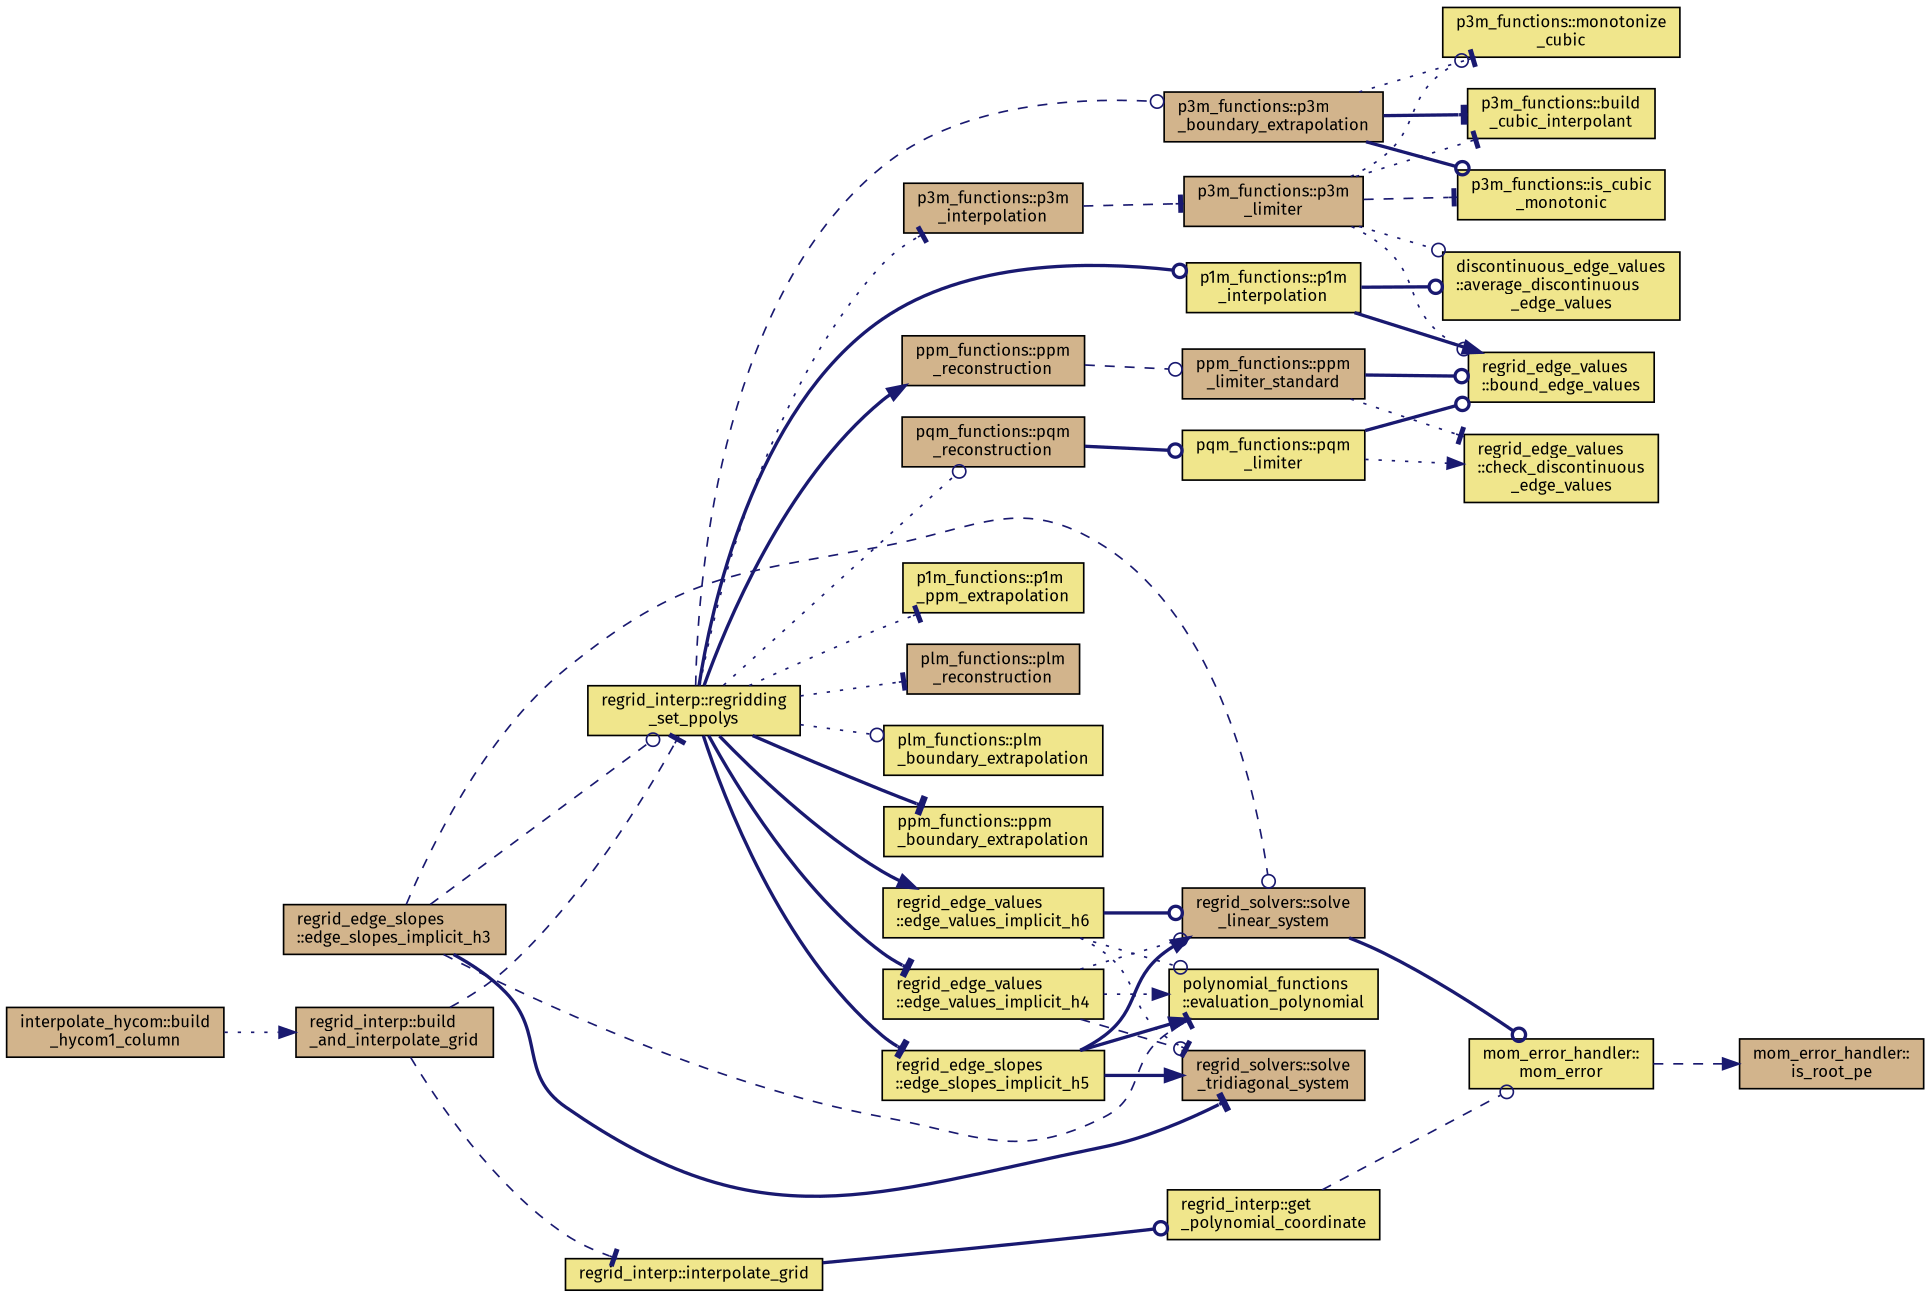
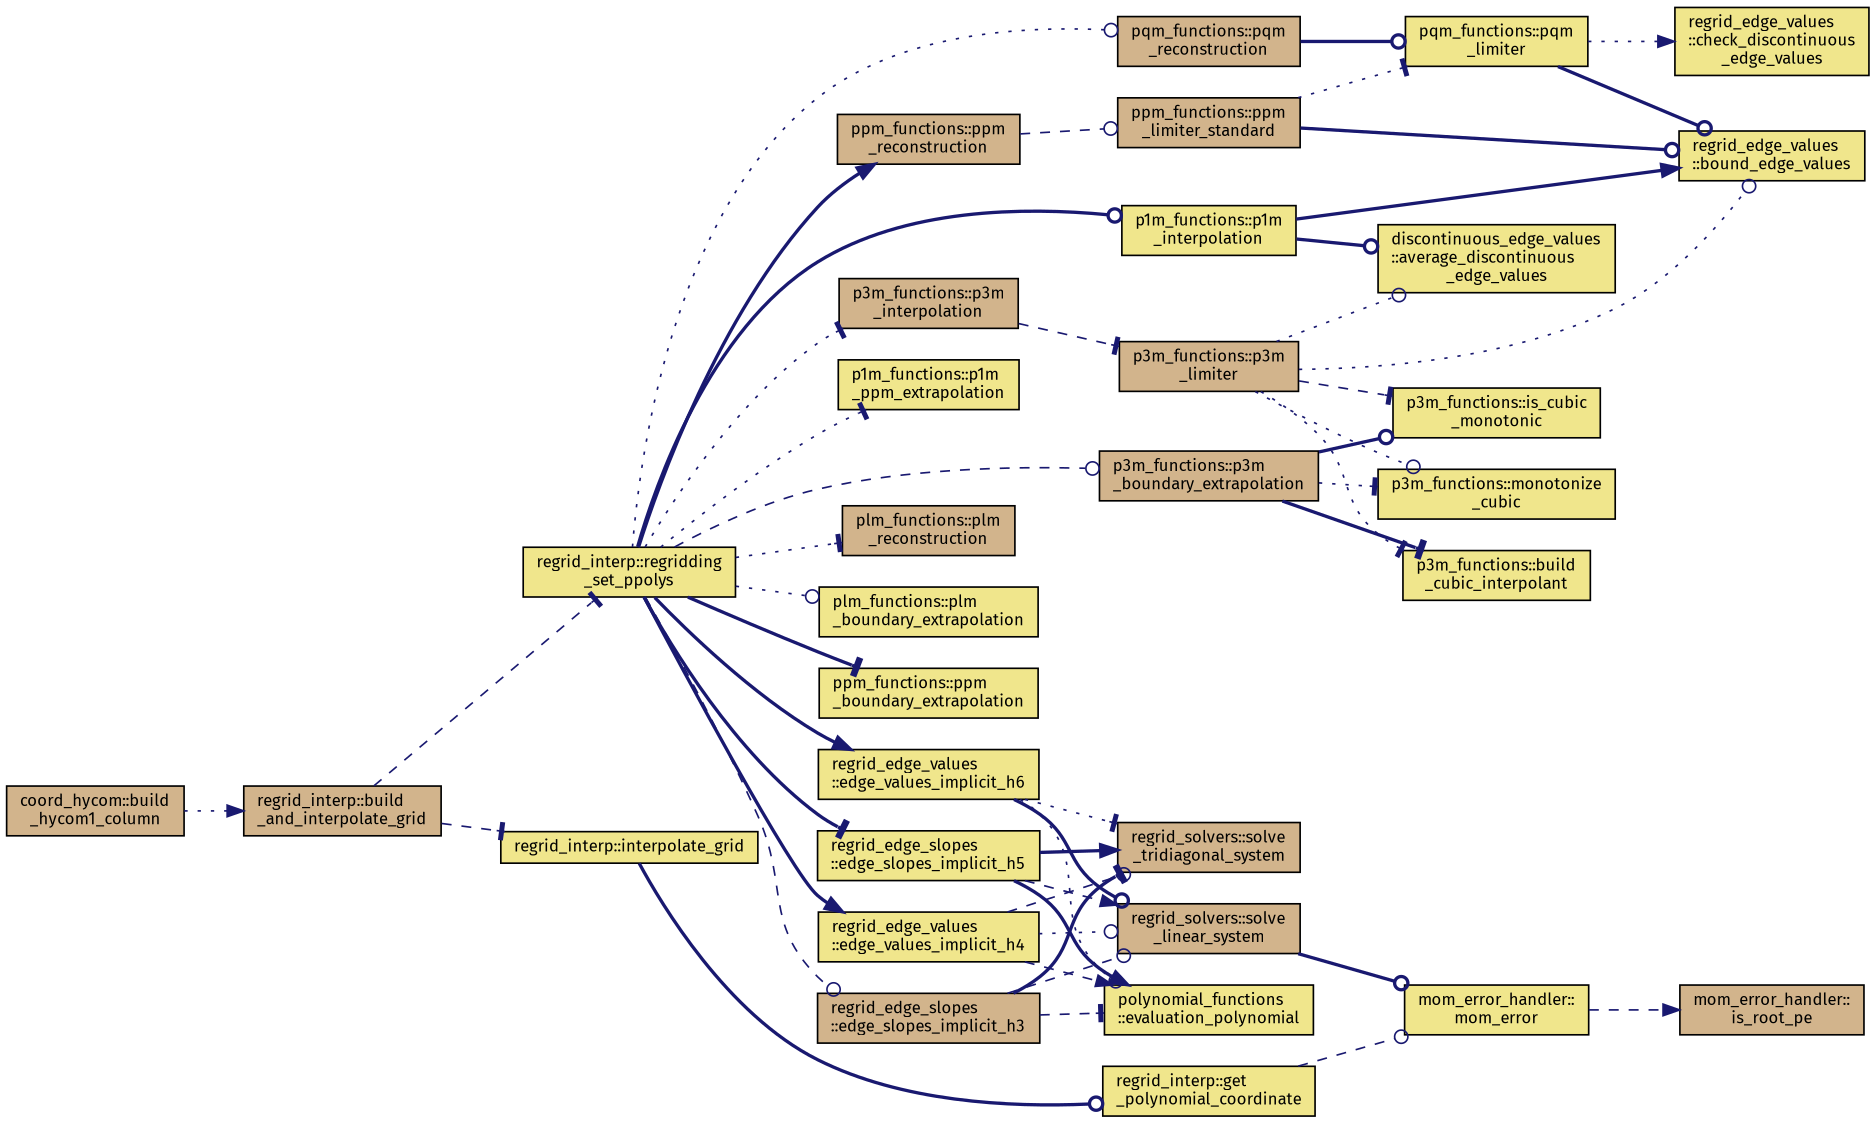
(1390, 412) -> (1349, 83)
(539, 824) -> (767, 840)
(792, 862) -> (730, 755)
(1123, 994) -> (1061, 971)
(1128, 1008) -> (1050, 887)
(115, 1032) -> (95, 811)
